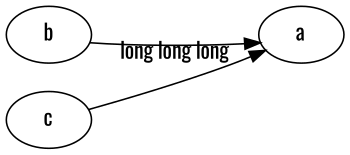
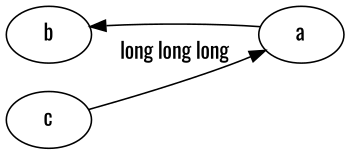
(167, 45) -> (183, 24)
